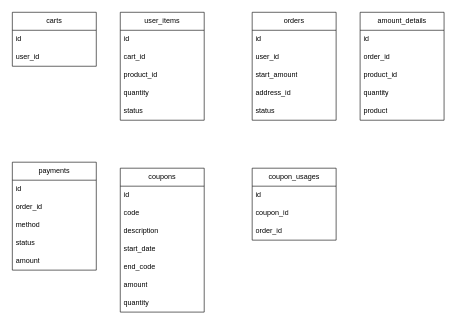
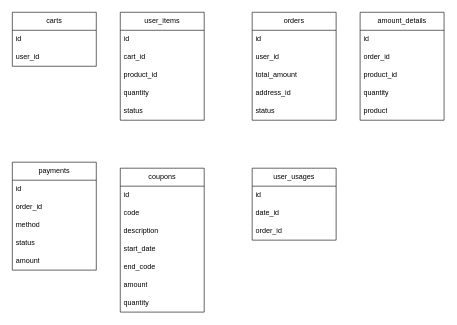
(280, 75) -> (279, 75)
(294, 177) -> (294, 177)
(273, 213) -> (269, 213)
